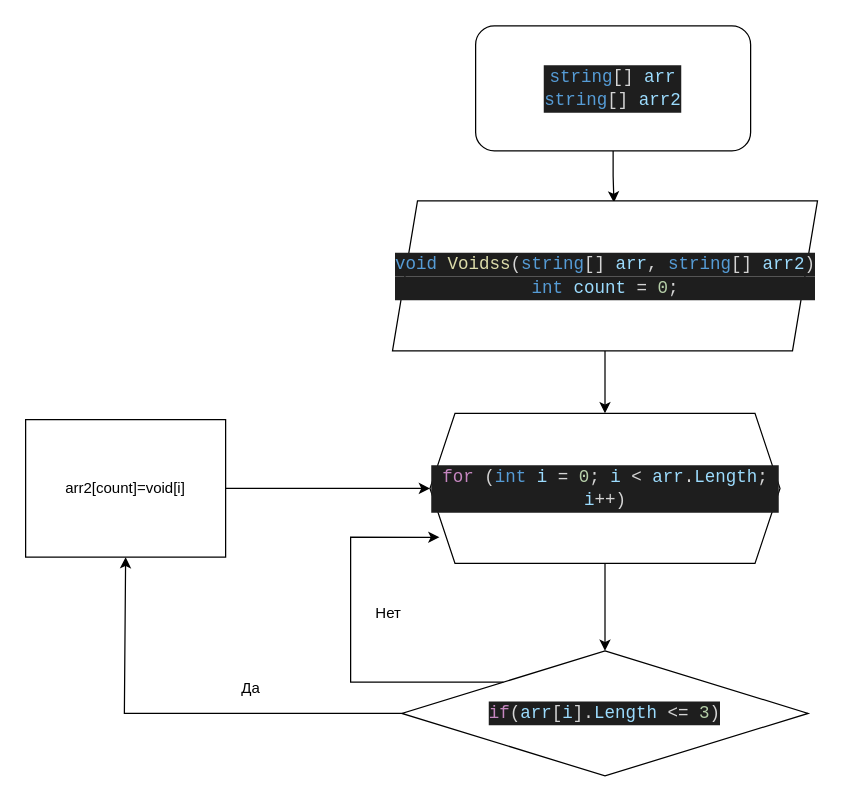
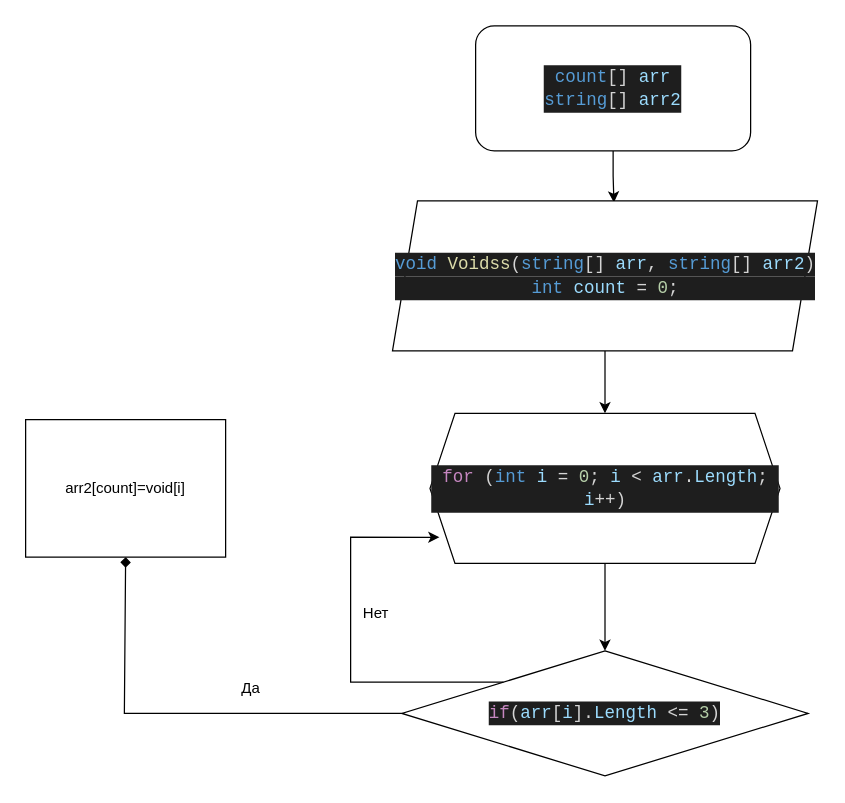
(613, 88) -> (613, 88)
(324, 488) -> none
(126, 567) -> (126, 568)
(388, 613) -> (376, 613)
